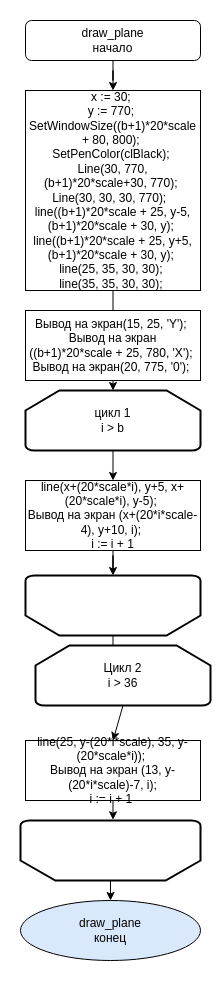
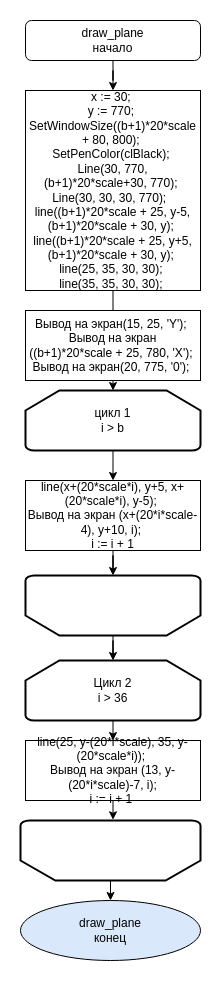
(123, 676) -> (113, 691)
